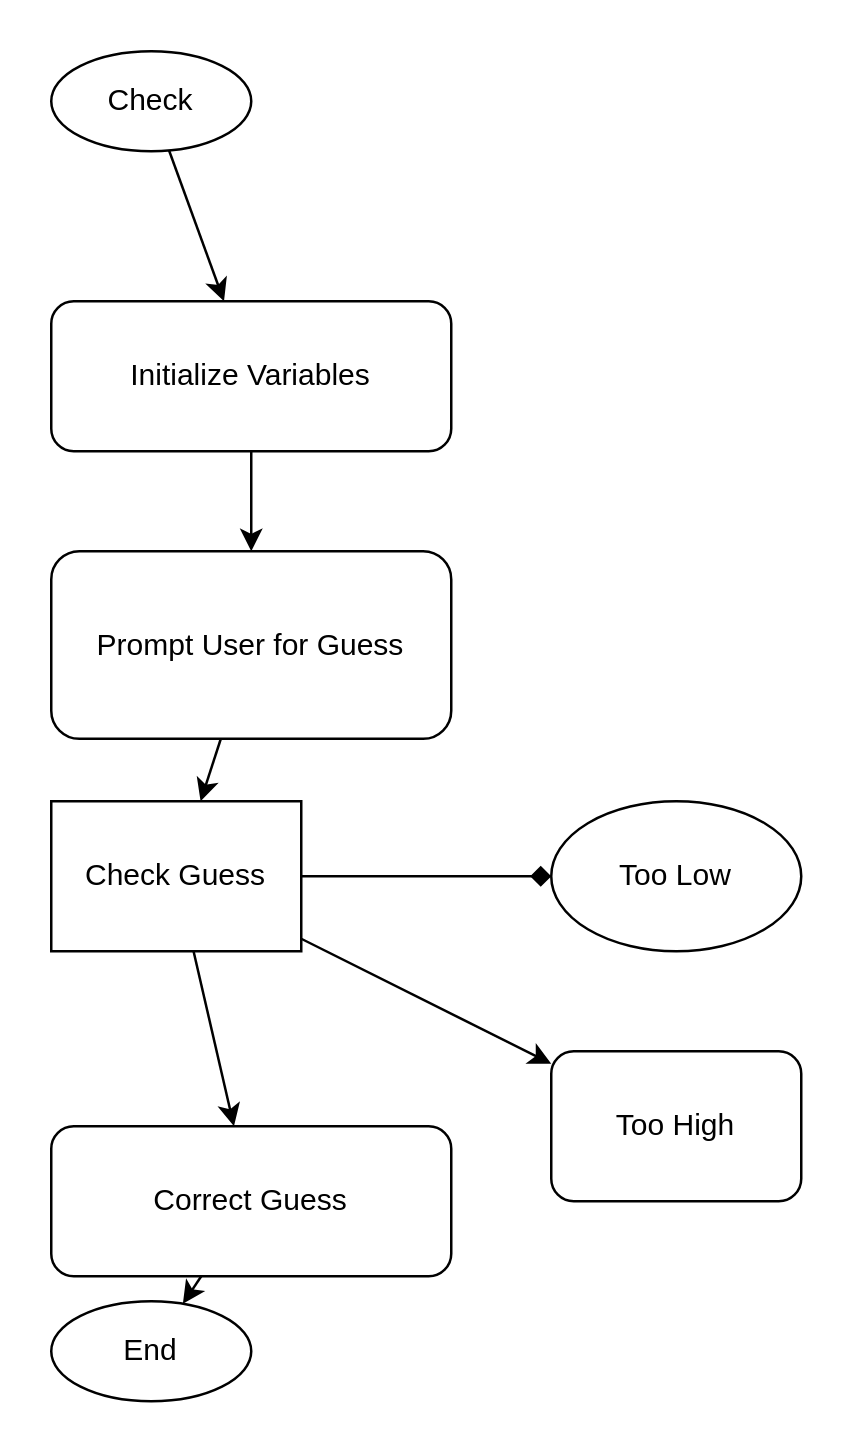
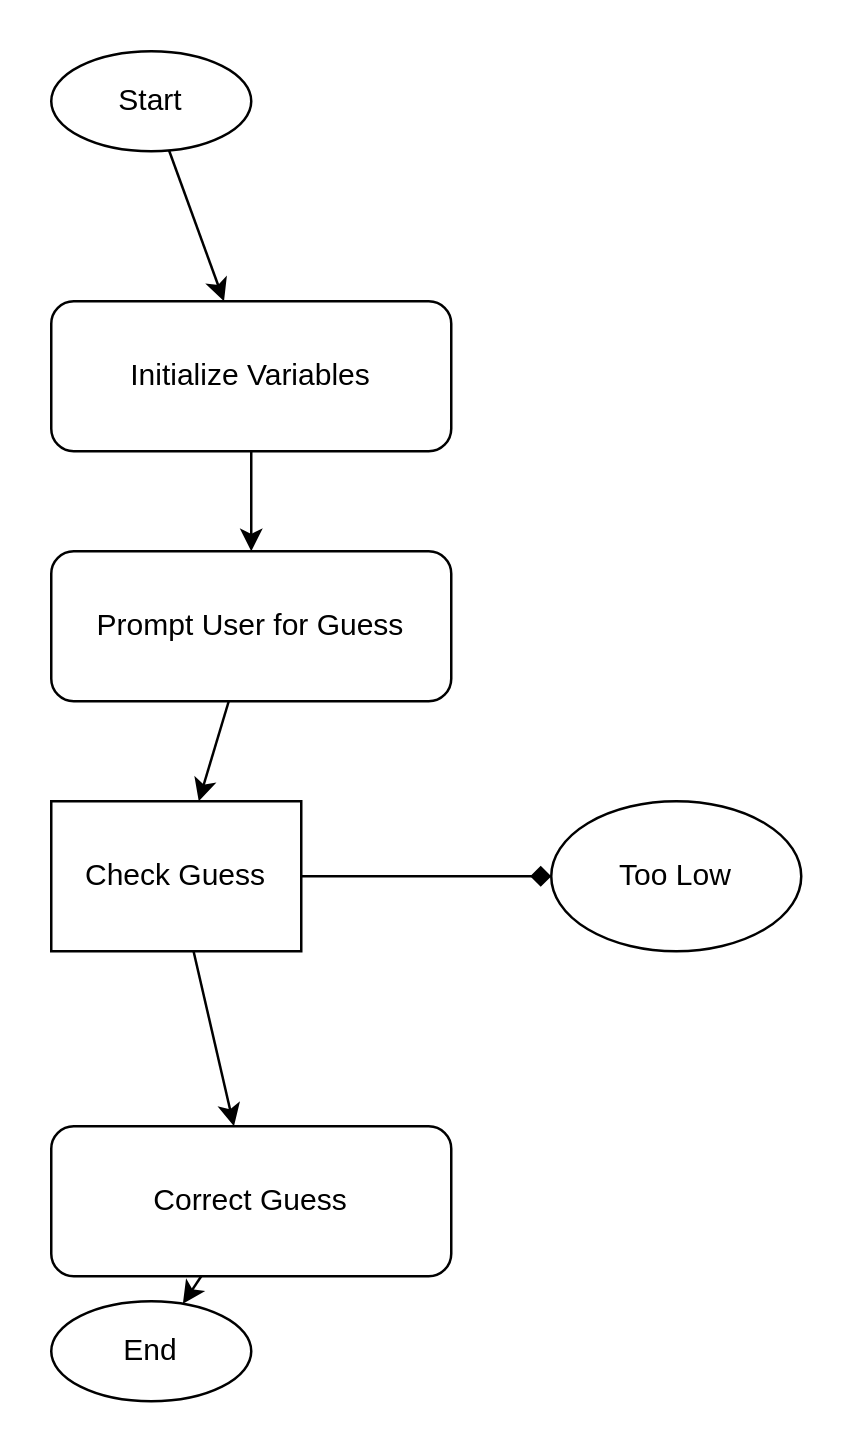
(151, 101) -> (151, 101)
(251, 645) -> (251, 626)
(419, 997) -> none
(676, 1126) -> none
